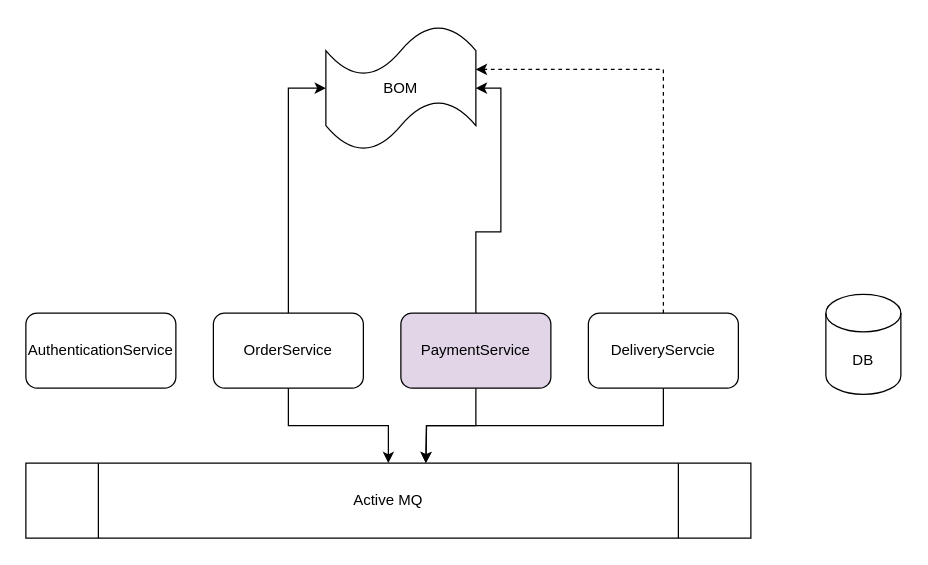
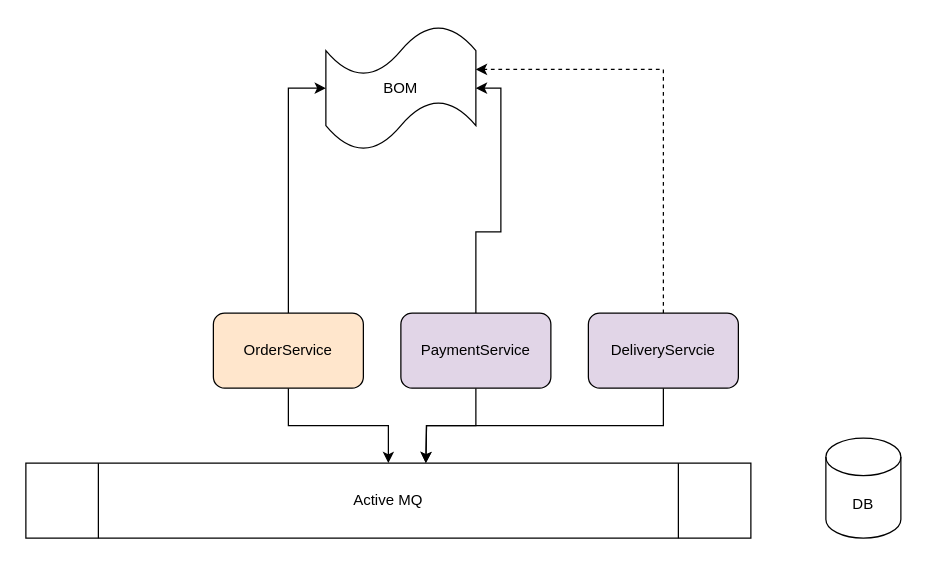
(863, 344) -> (863, 488)
(101, 351) -> none
(288, 351) -> (288, 351)
(663, 351) -> (663, 351)
